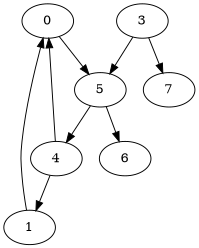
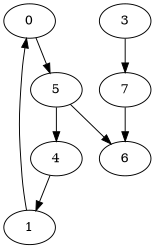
(124, 51) -> none
(52, 95) -> none
none -> (125, 120)
